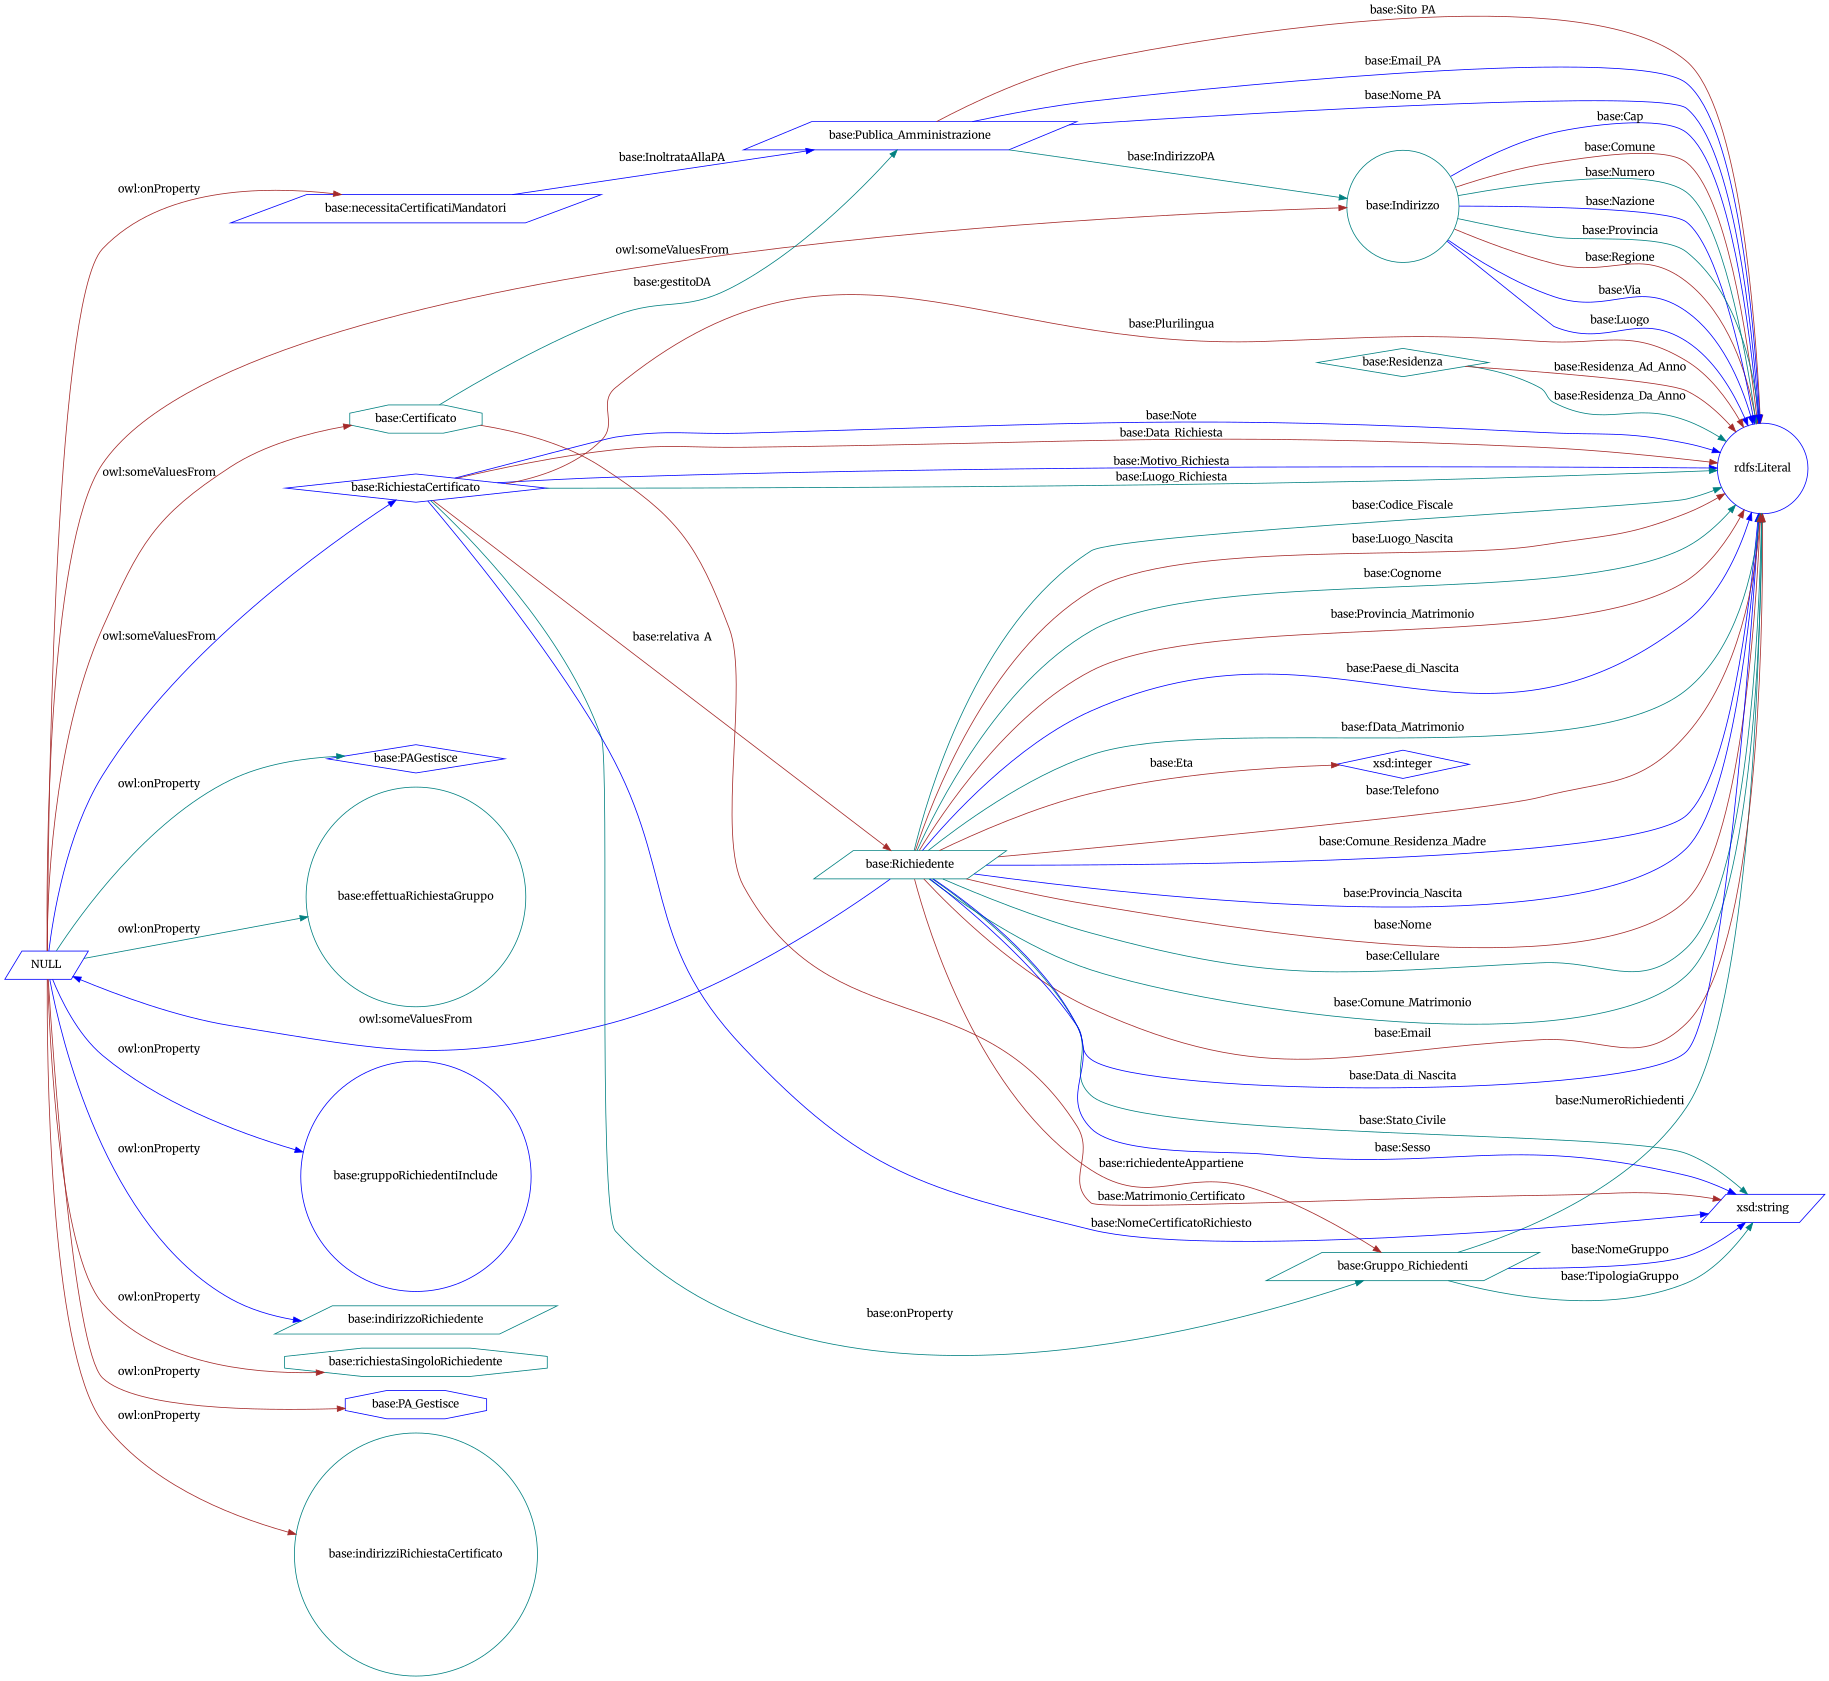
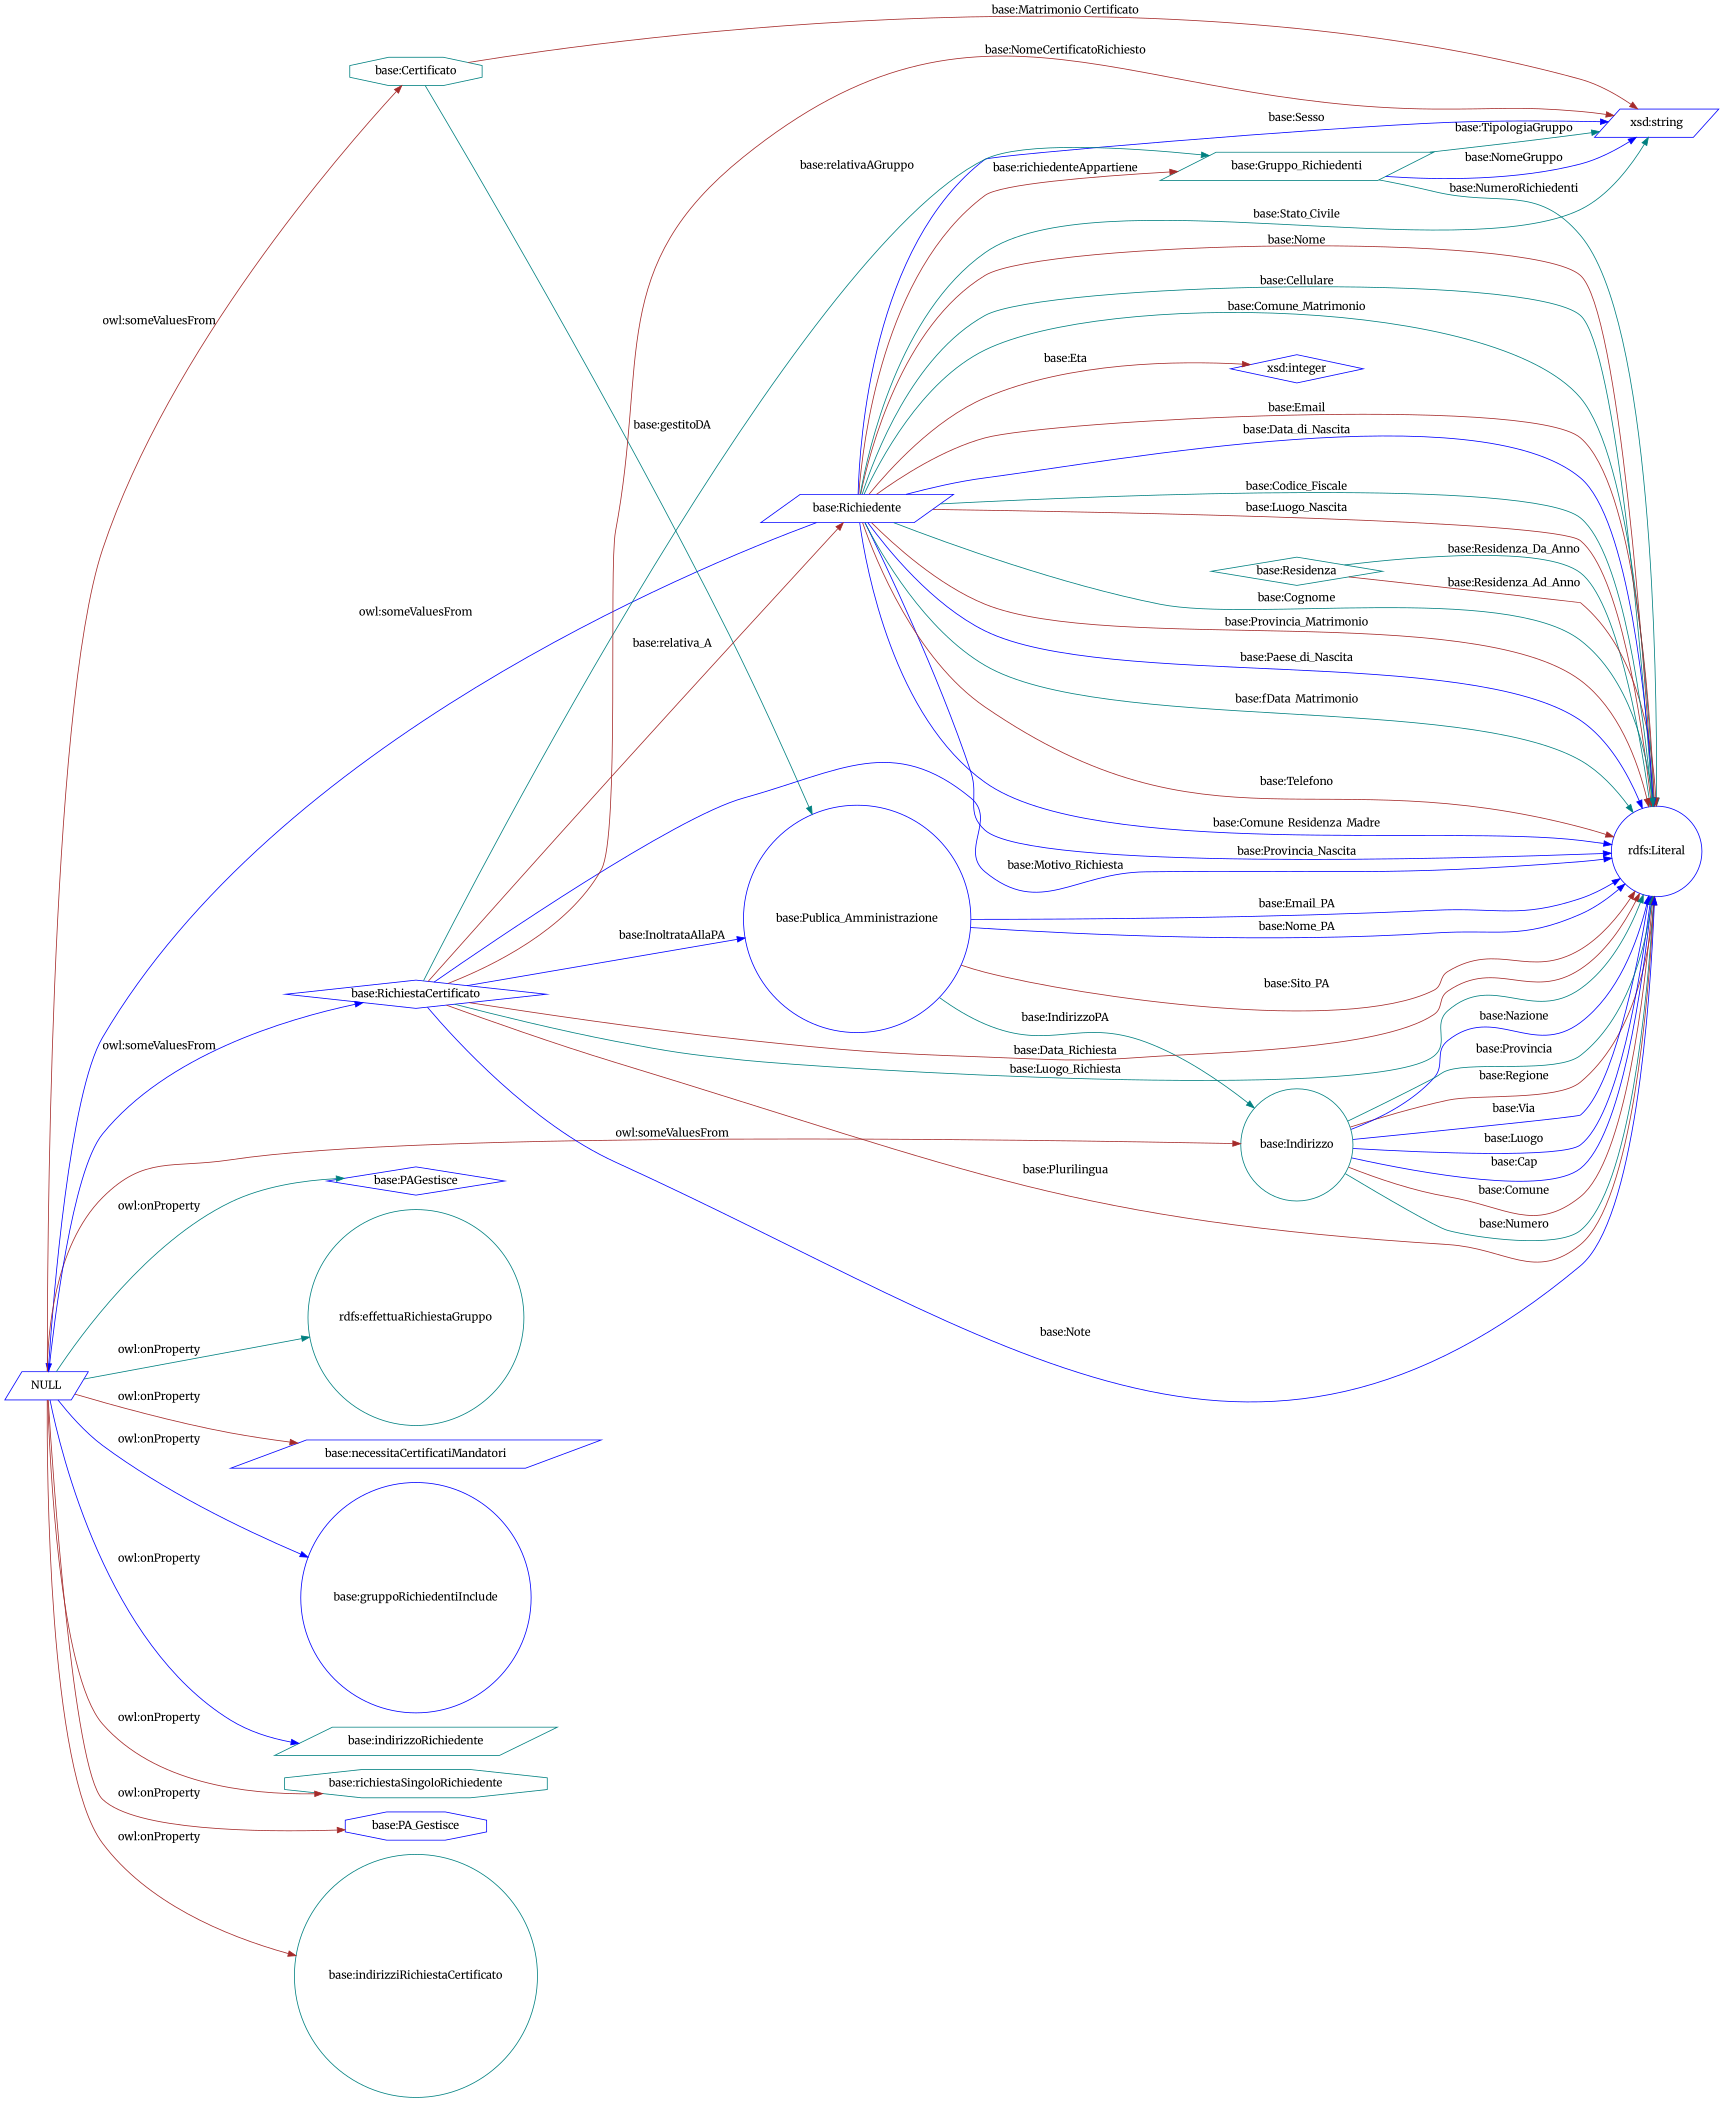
(910, 136) -> (857, 919)
(659, 173) -> (602, 963)
(910, 865) -> (857, 508)
(416, 897) -> (416, 1318)
(888, 1164) -> (724, 175)
(910, 1314) -> (857, 166)
